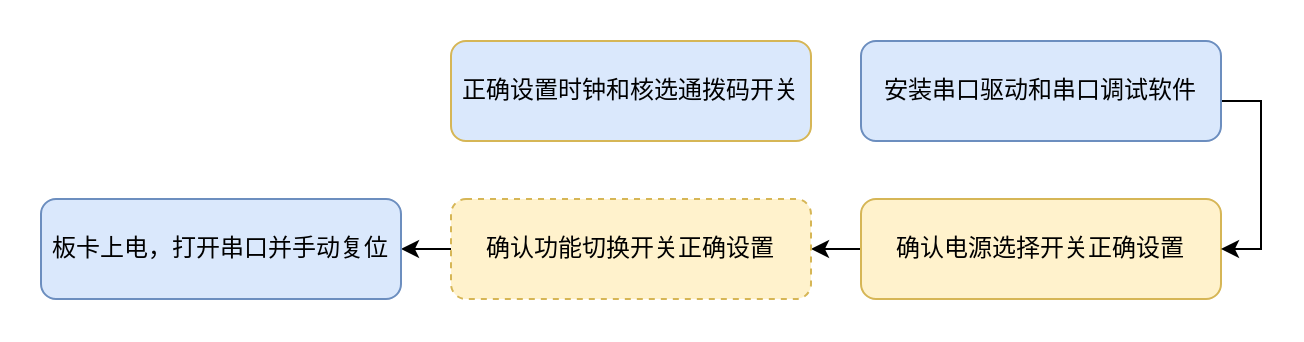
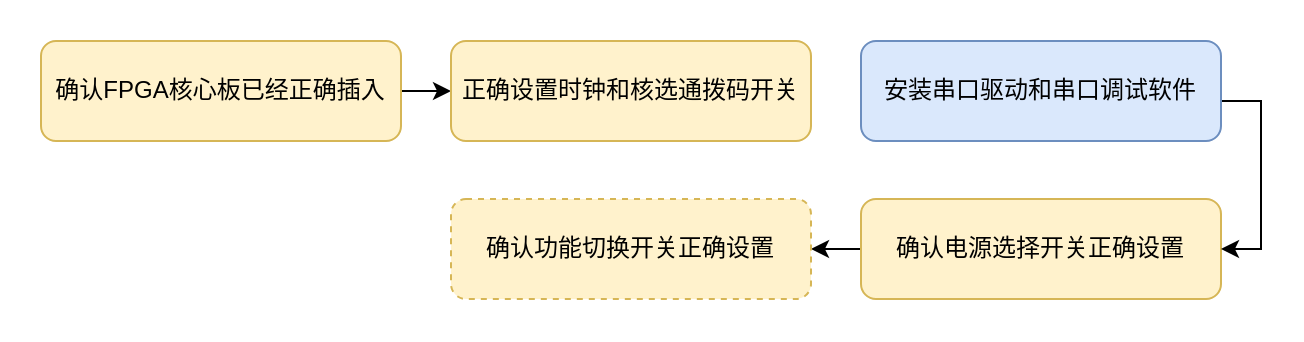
none -> (221, 91)
none -> (419, 91)
(631, 91) -> (631, 91)
(221, 249) -> none
(433, 249) -> none
